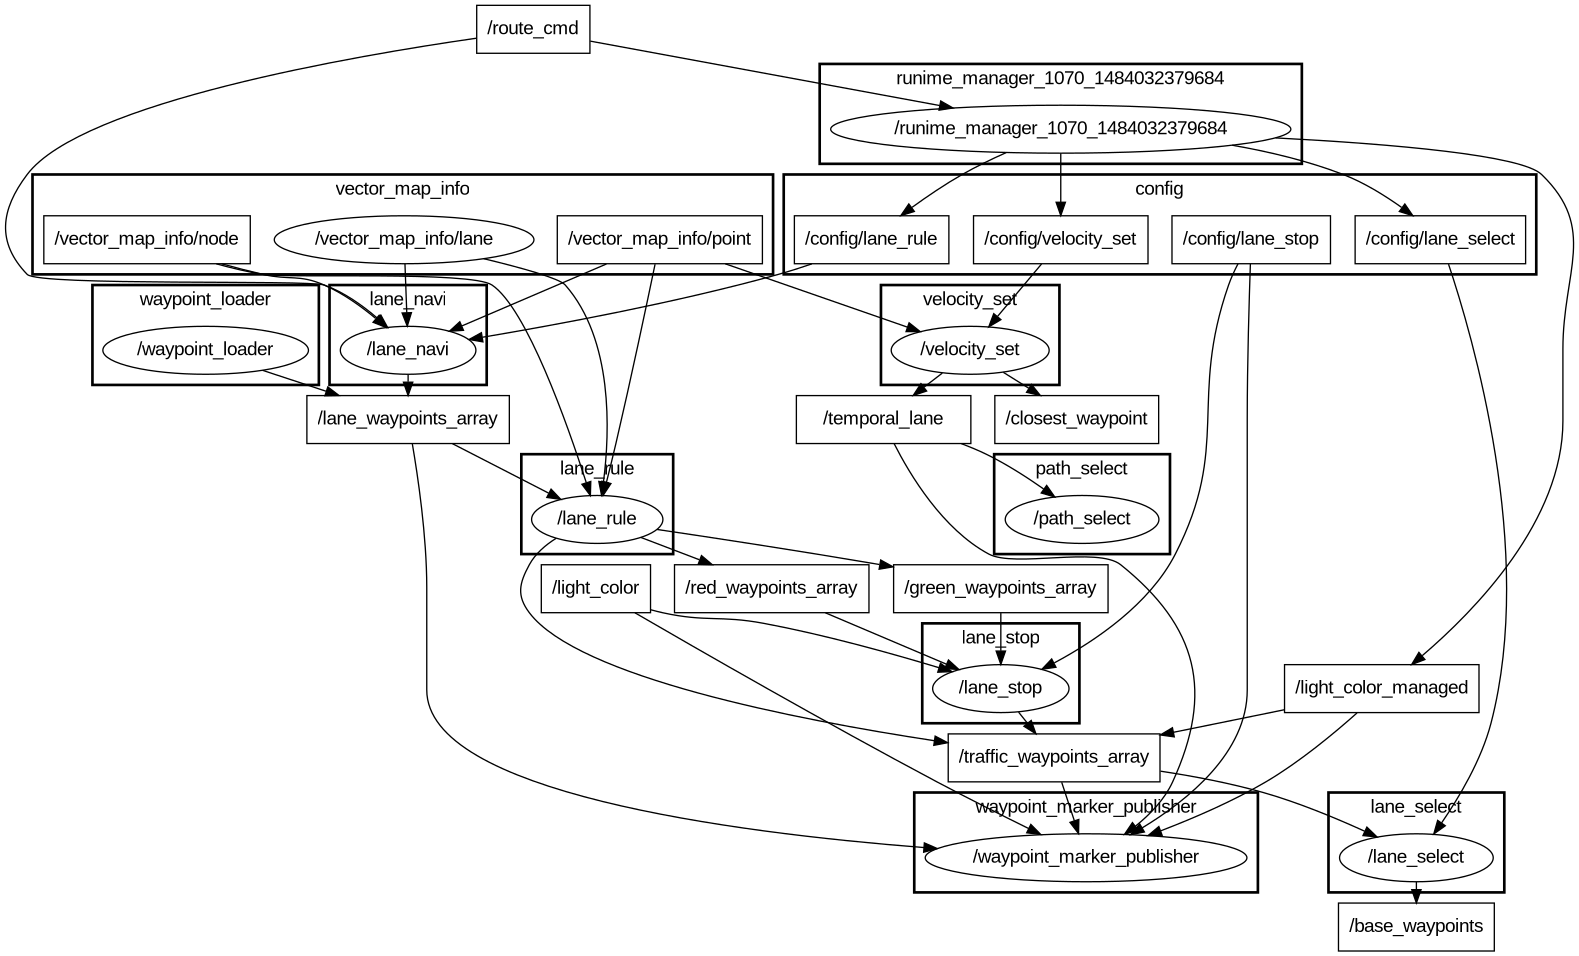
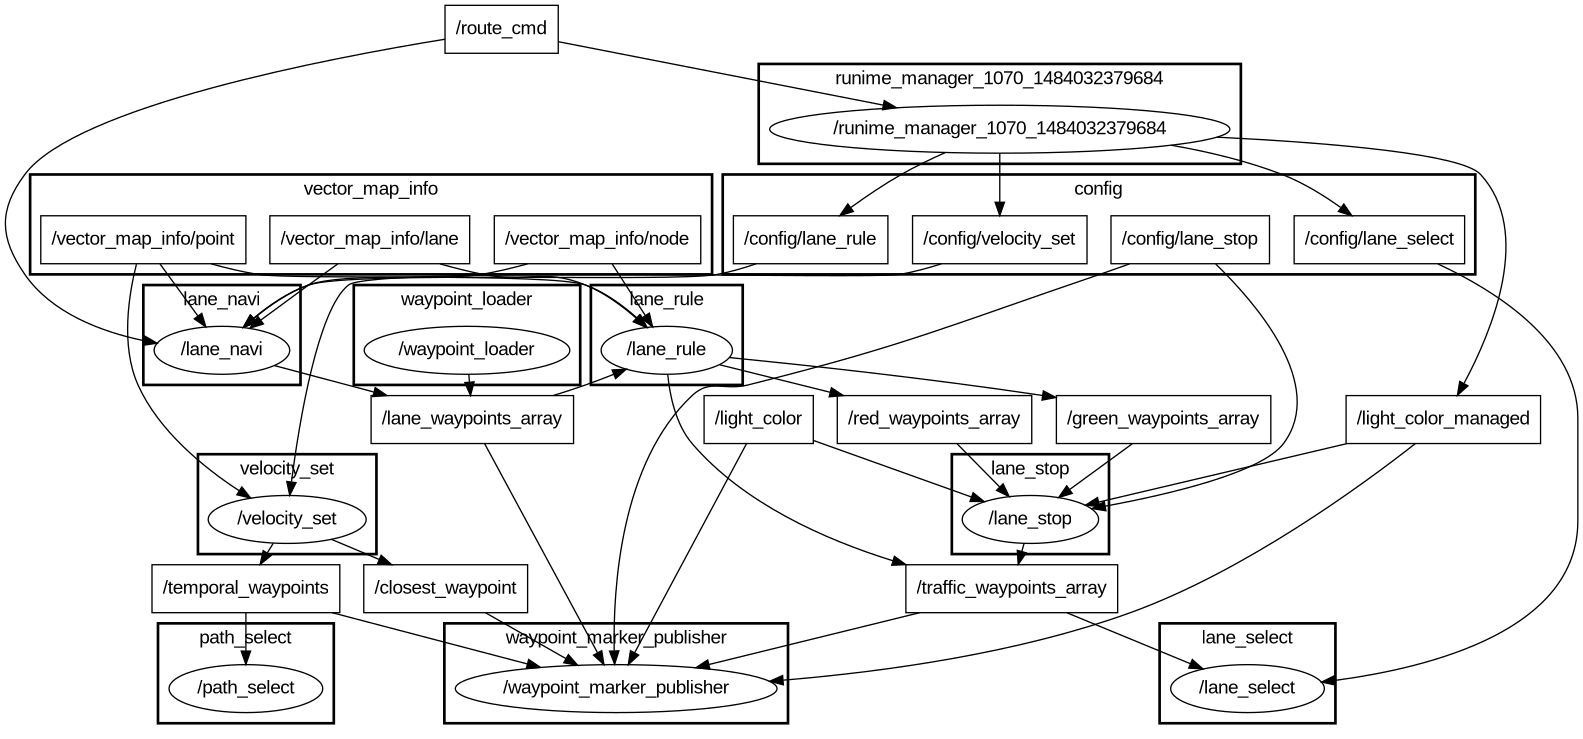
(404, 240) -> (370, 240)
(884, 420) -> (246, 589)
none -> (526, 636)
(1229, 721) -> (1279, 460)
(1416, 927) -> none
